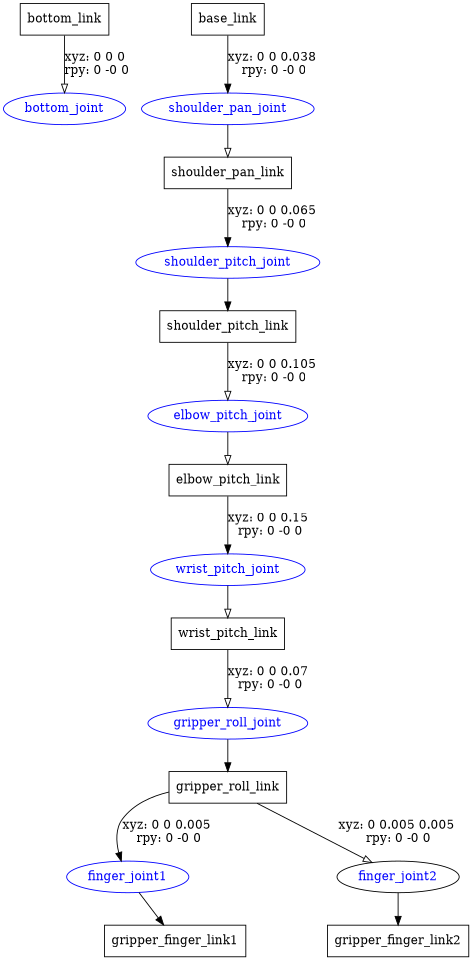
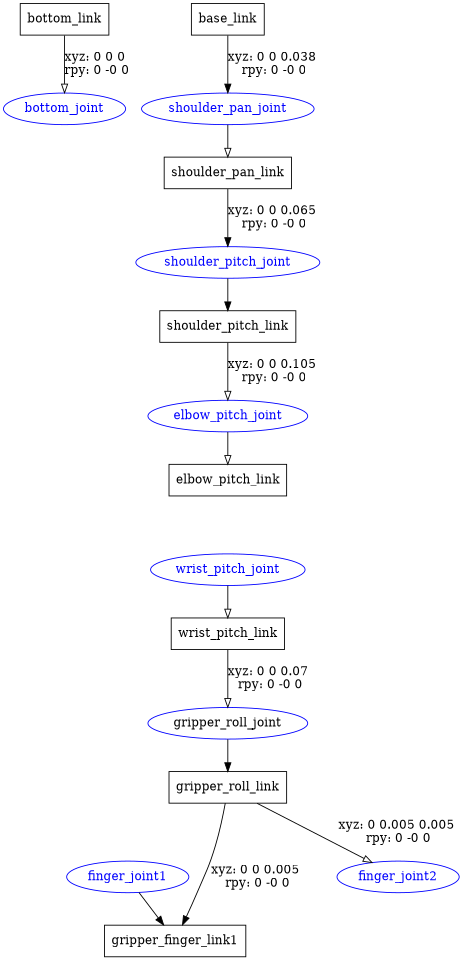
(228, 521) -> none
(228, 723) -> (228, 723)
(129, 812) -> (210, 861)
(398, 877) -> (398, 877)
(398, 941) -> none
